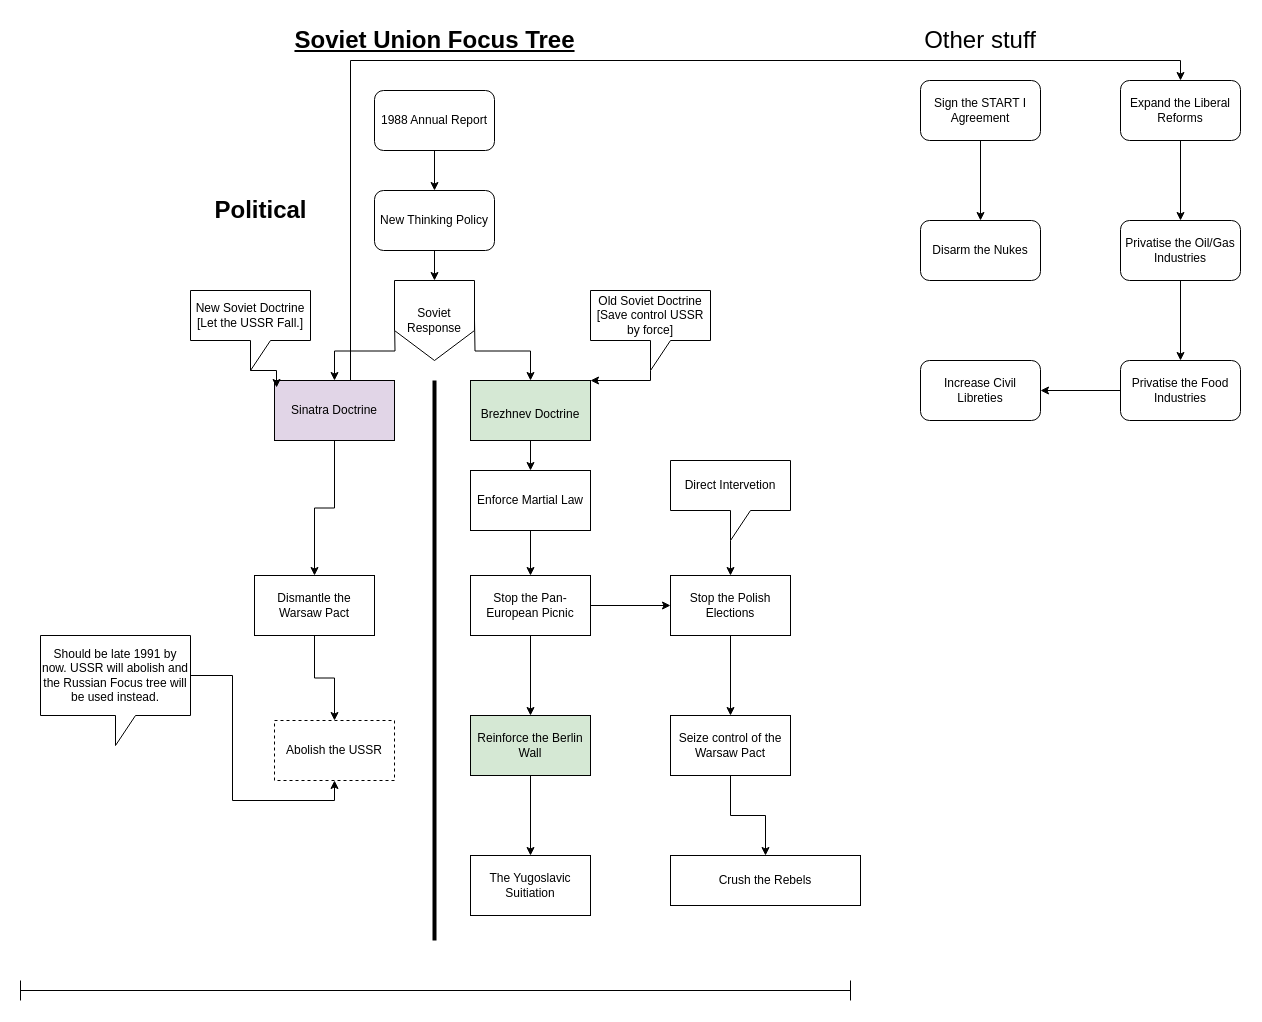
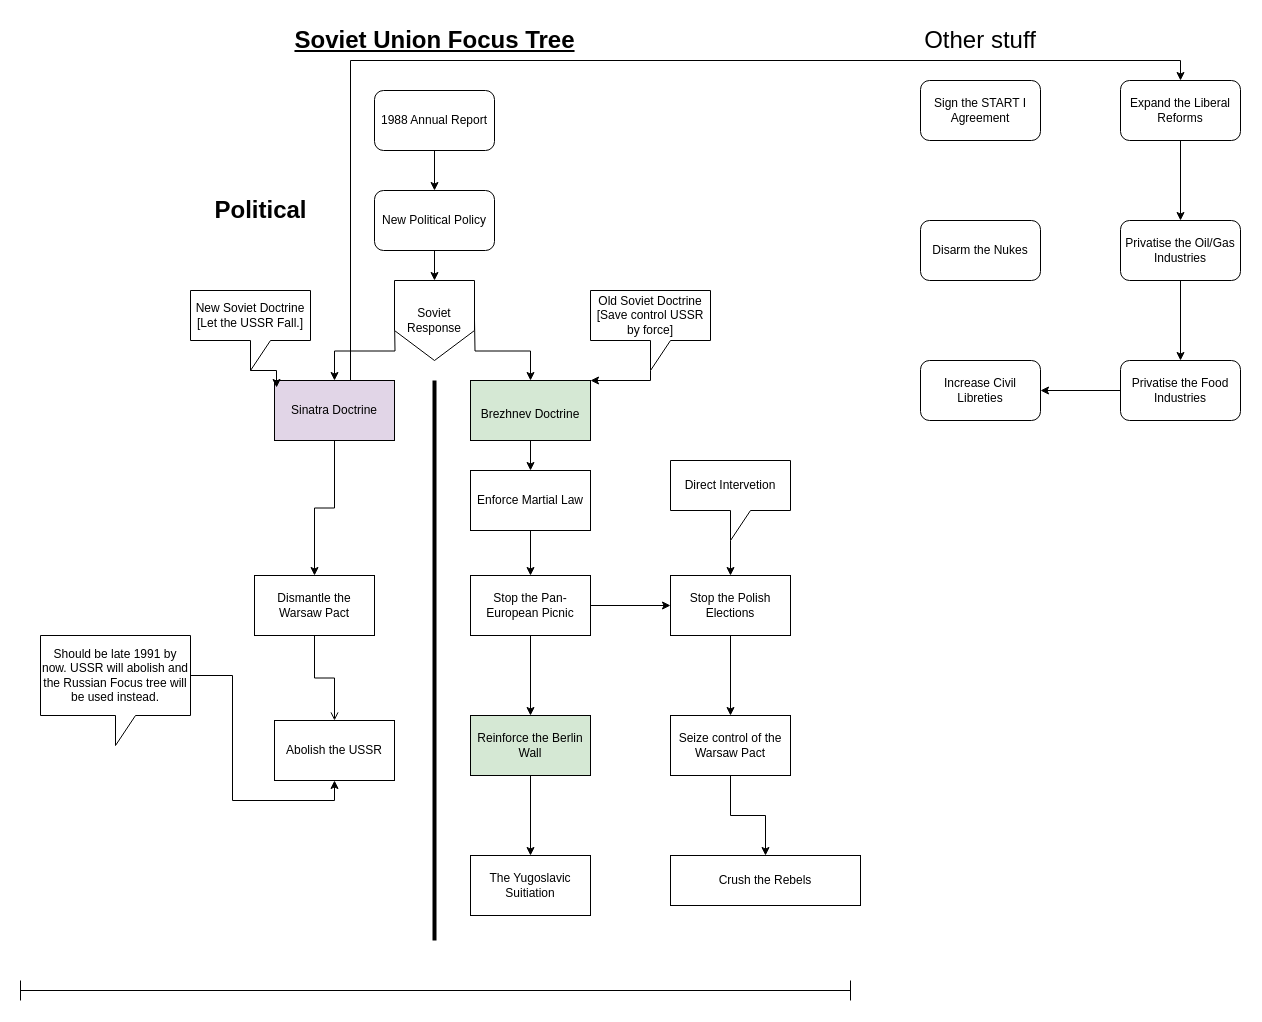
(981, 177) -> none
(435, 221) -> (435, 221)
(335, 712) -> (335, 714)
(335, 751) -> (335, 751)
